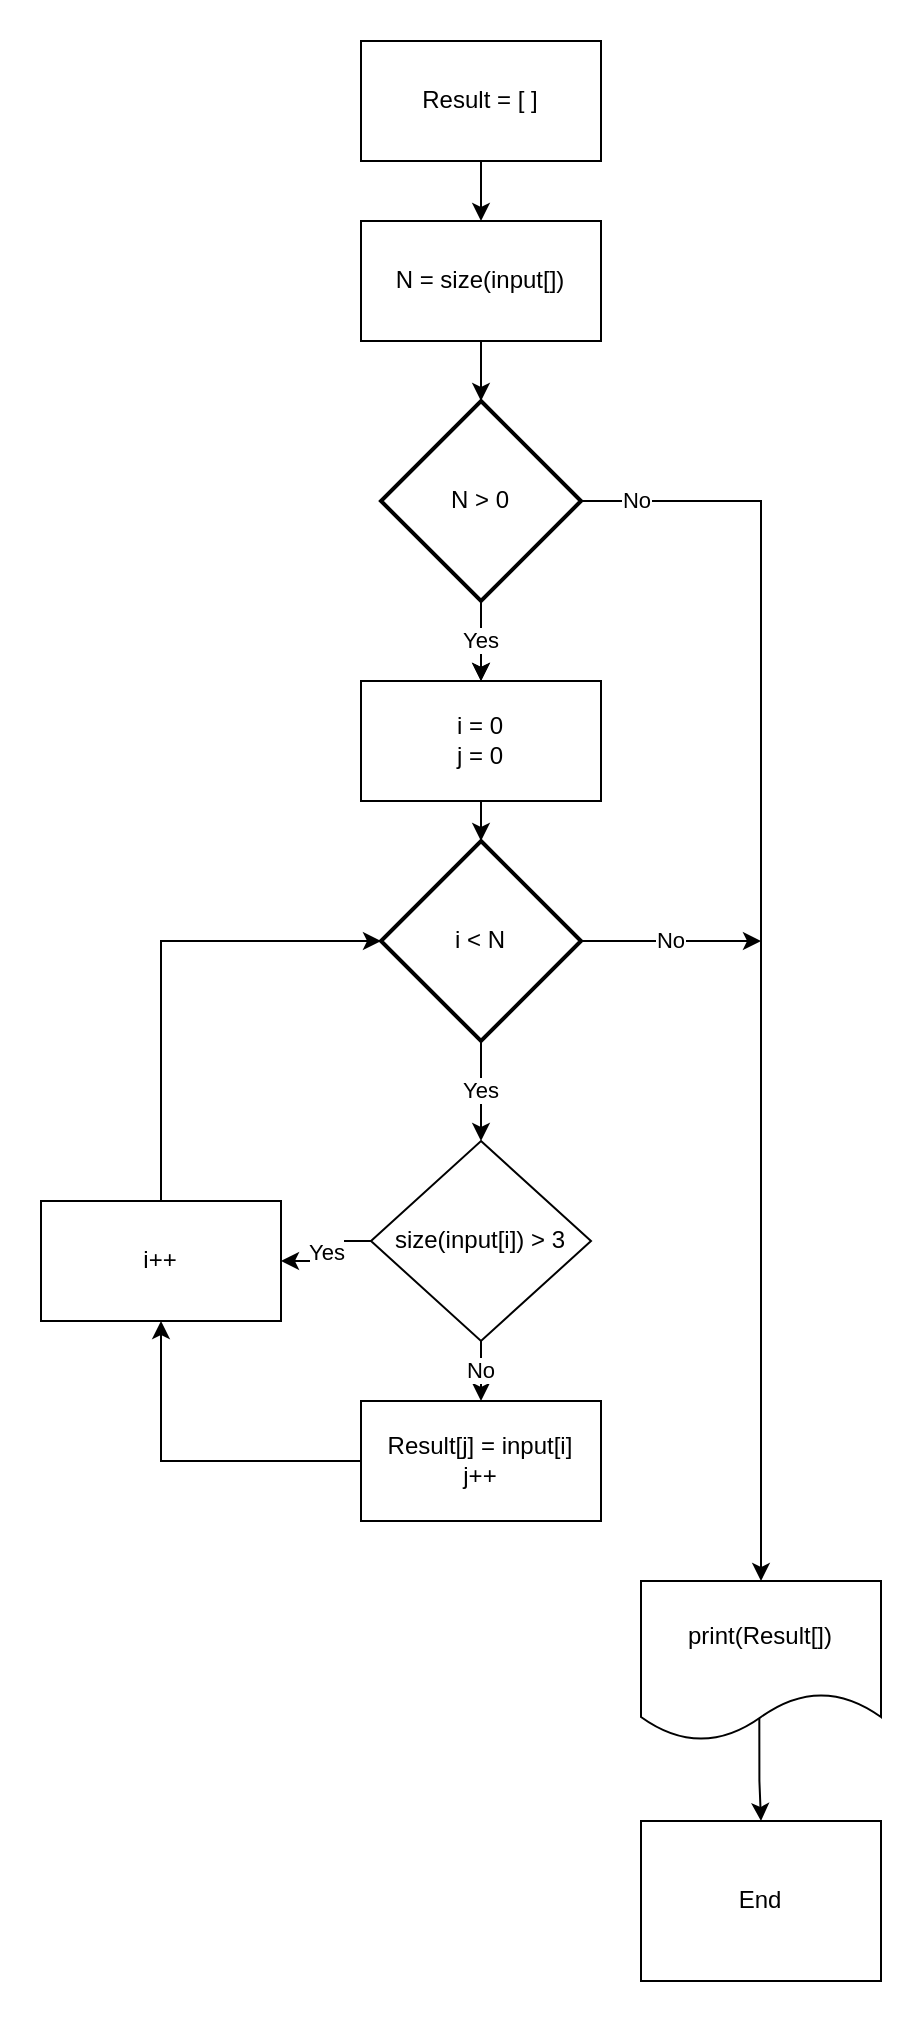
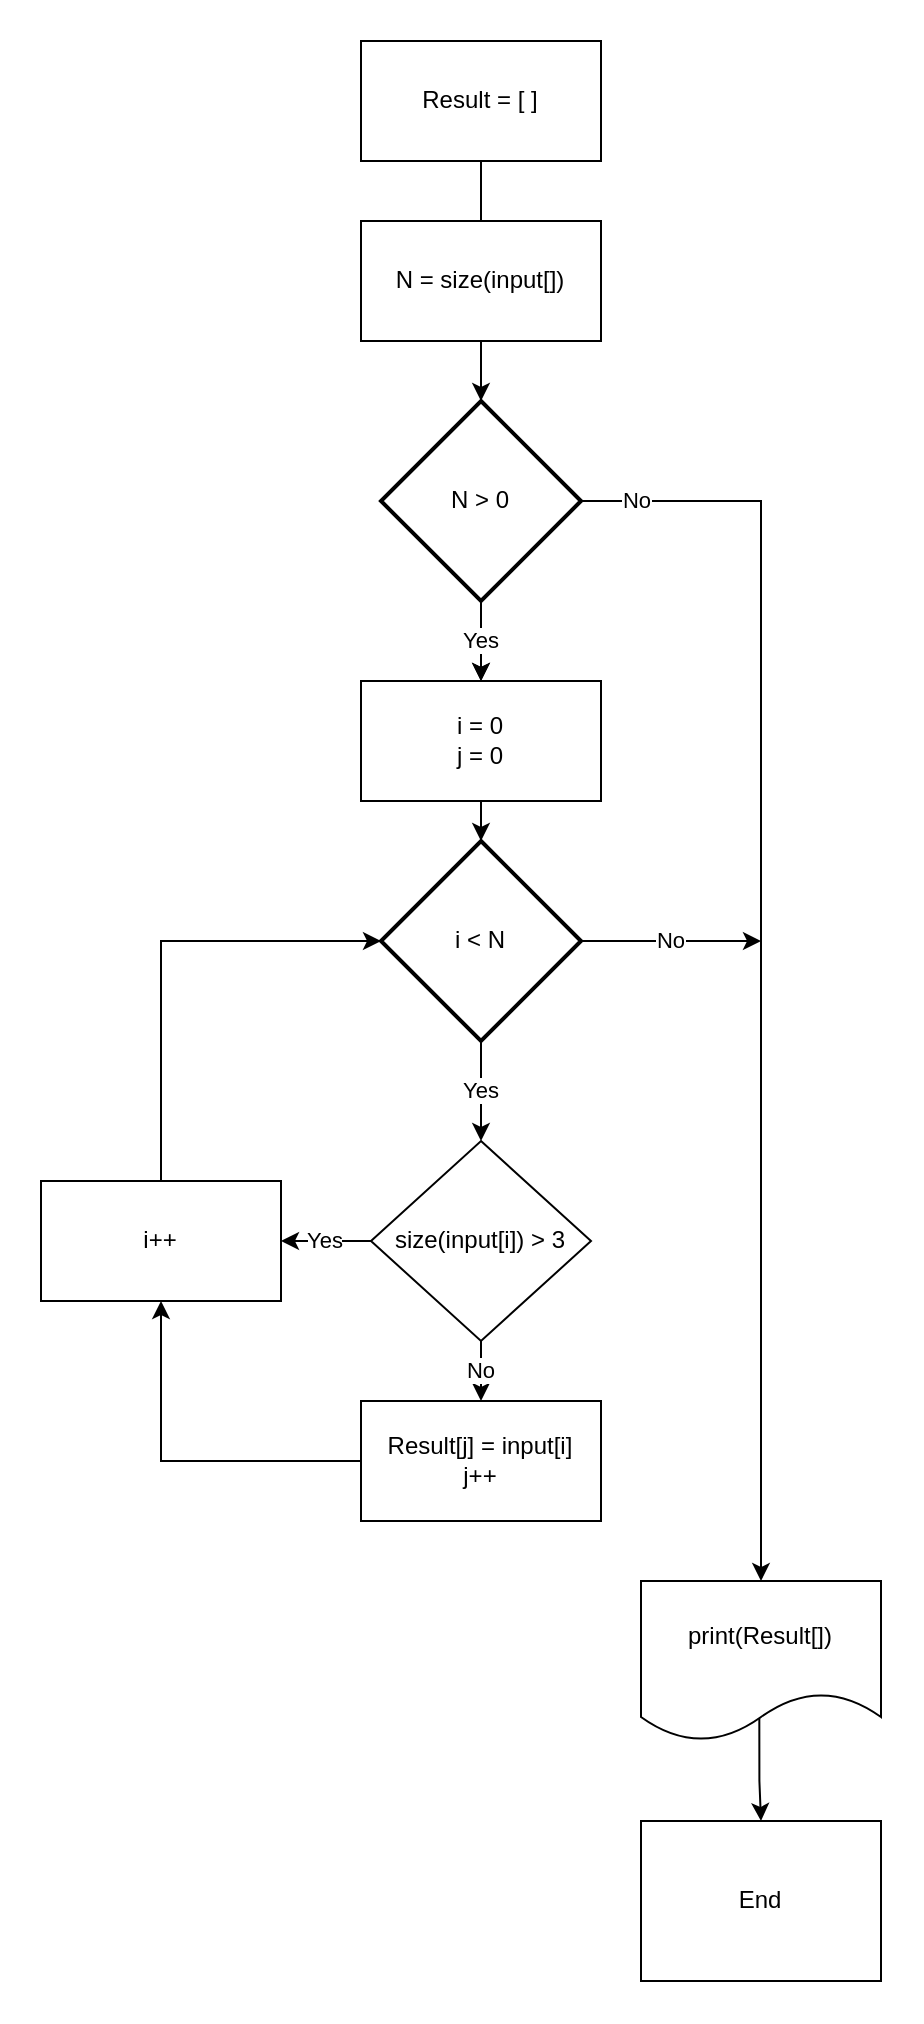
(481, 206) -> (481, 211)
(161, 1261) -> (161, 1241)
